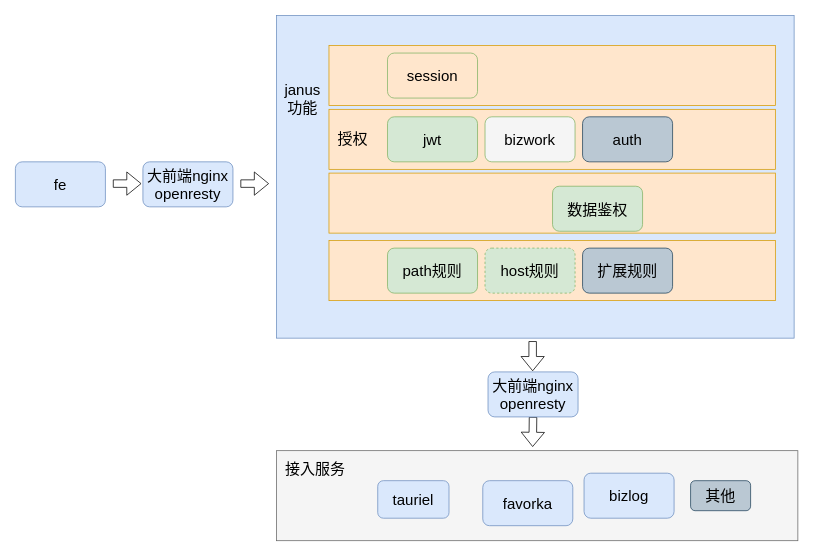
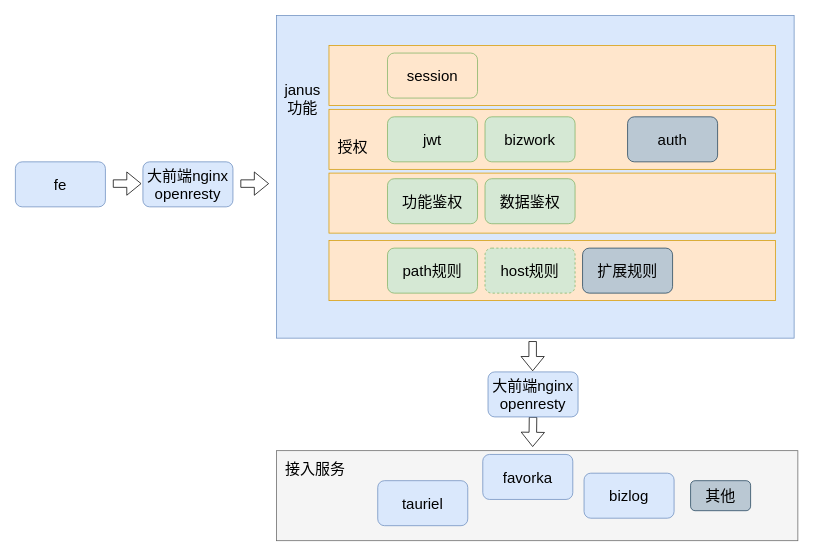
(359, 135) -> (359, 143)
(530, 139) -> (530, 139)
(627, 139) -> (672, 139)
none -> (432, 201)
(597, 209) -> (530, 201)
(413, 499) -> (423, 503)
(528, 503) -> (528, 477)
